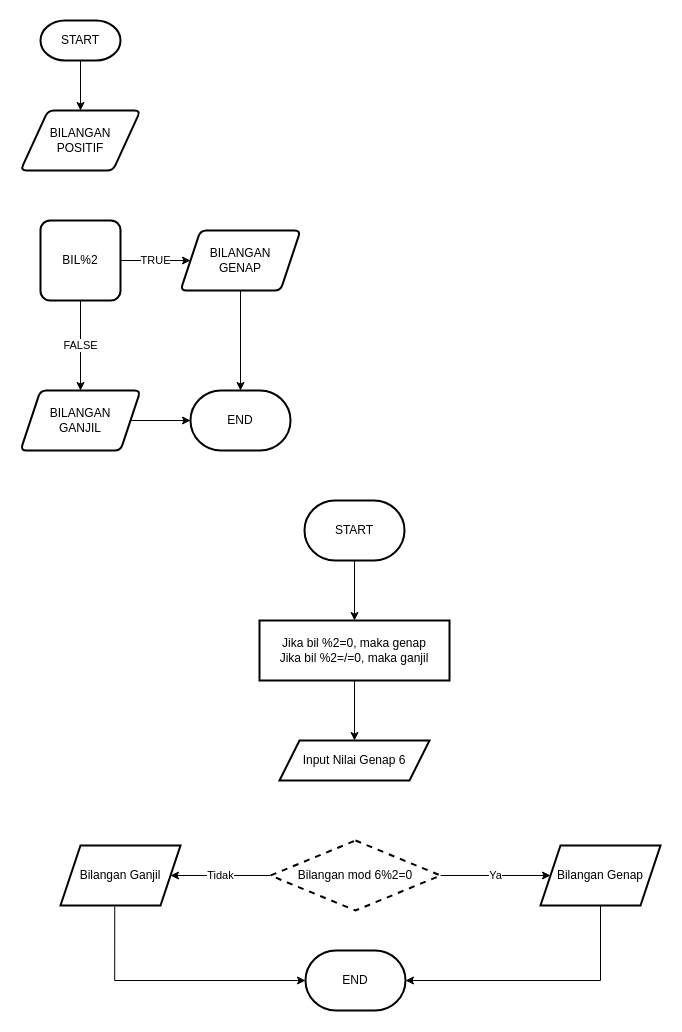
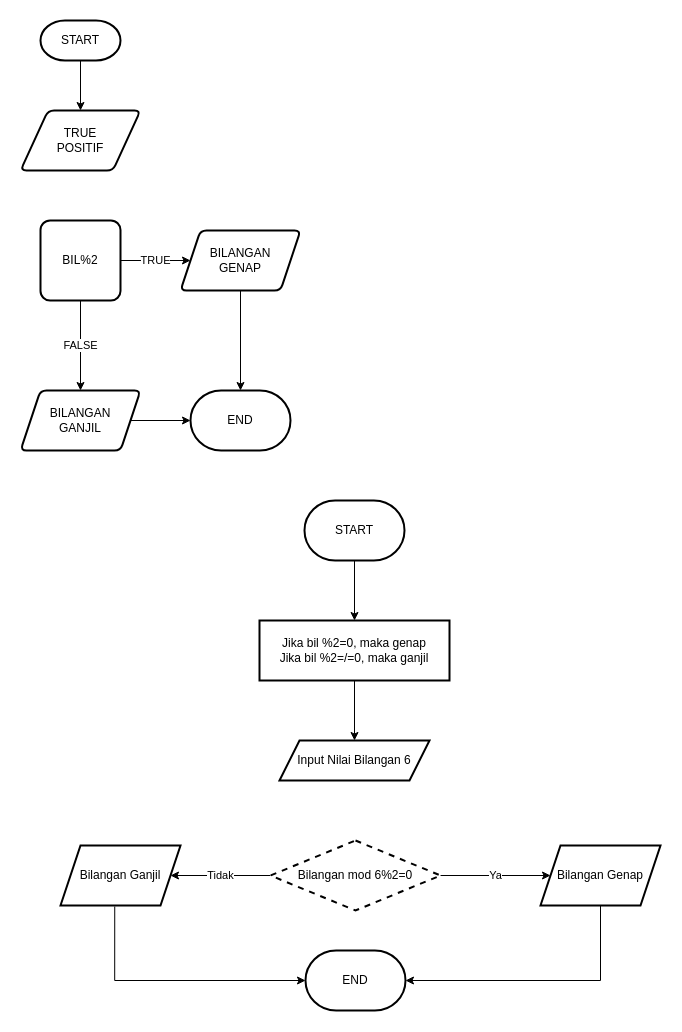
(81, 141) -> (81, 141)
(355, 761) -> (355, 761)
